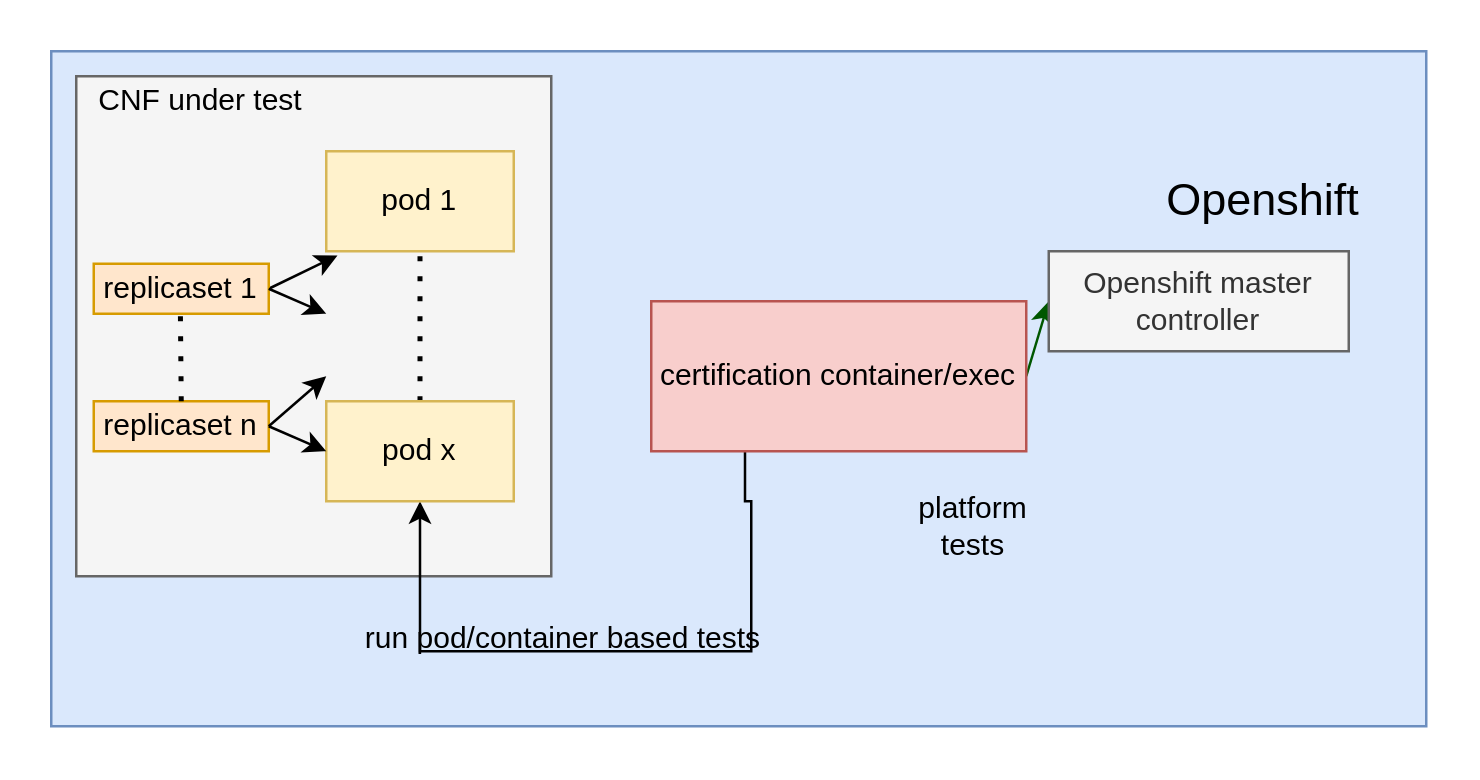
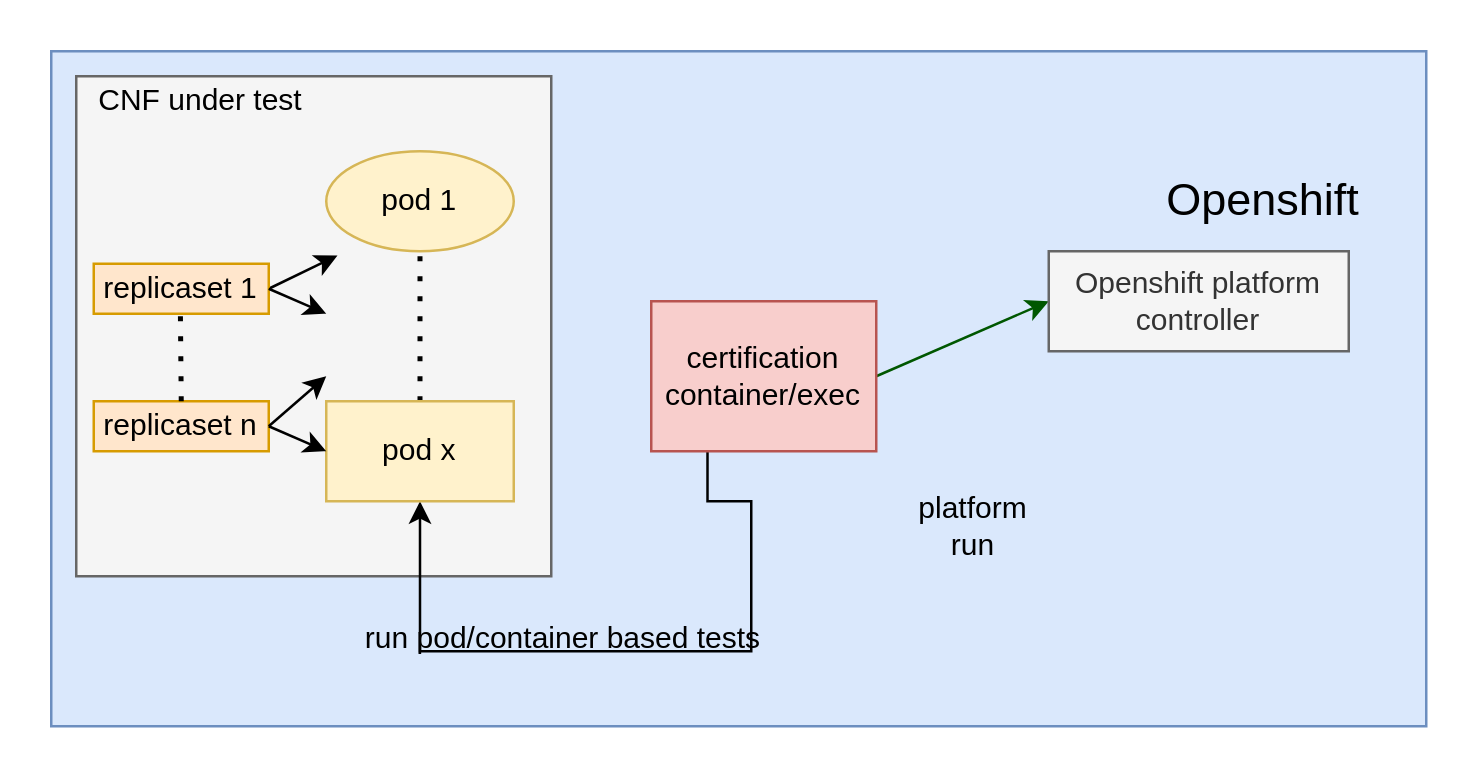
(420, 201) -> (420, 201)
(1199, 301) -> (1199, 301)
(839, 376) -> (764, 376)
(974, 526) -> (974, 526)
